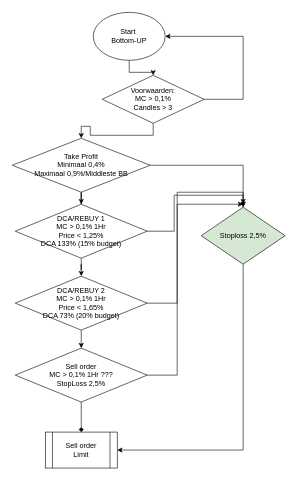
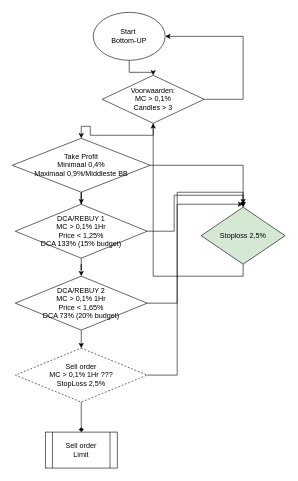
(81, 375) -> (81, 375)
(122, 450) -> (153, 253)
